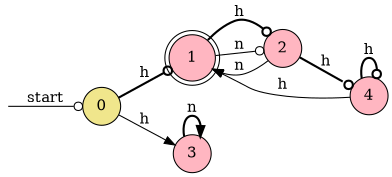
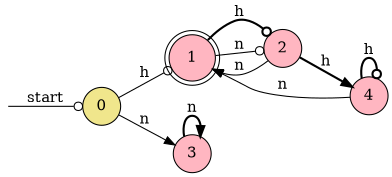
(321, 69) -> (321, 69)
(141, 85) -> (141, 85)
(283, 85) -> (283, 85)
(145, 119) -> (145, 119)
